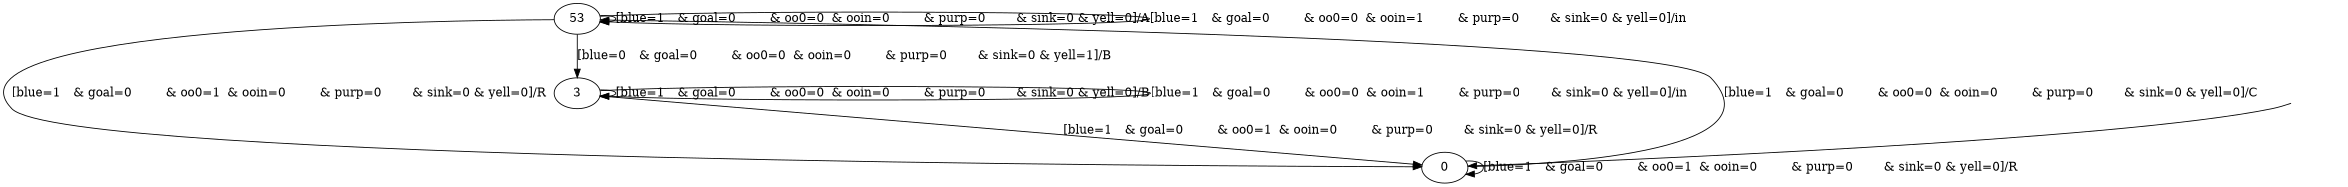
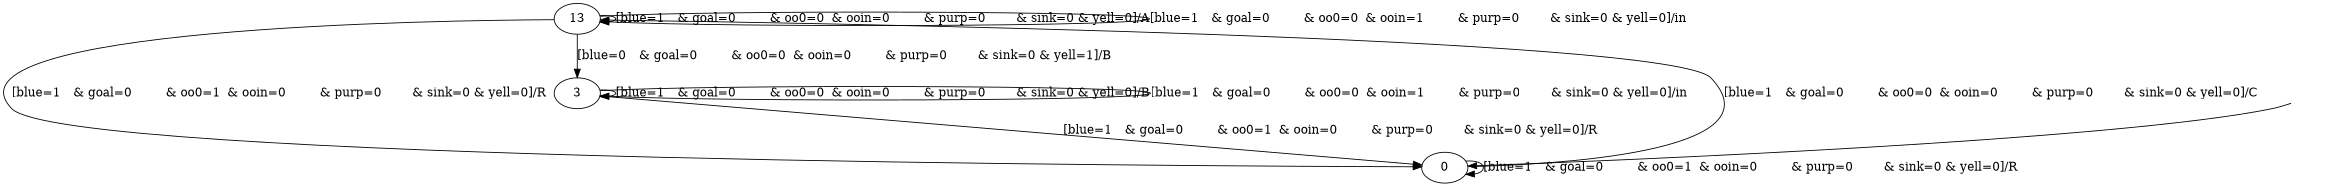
(577, 19) -> (577, 19)
